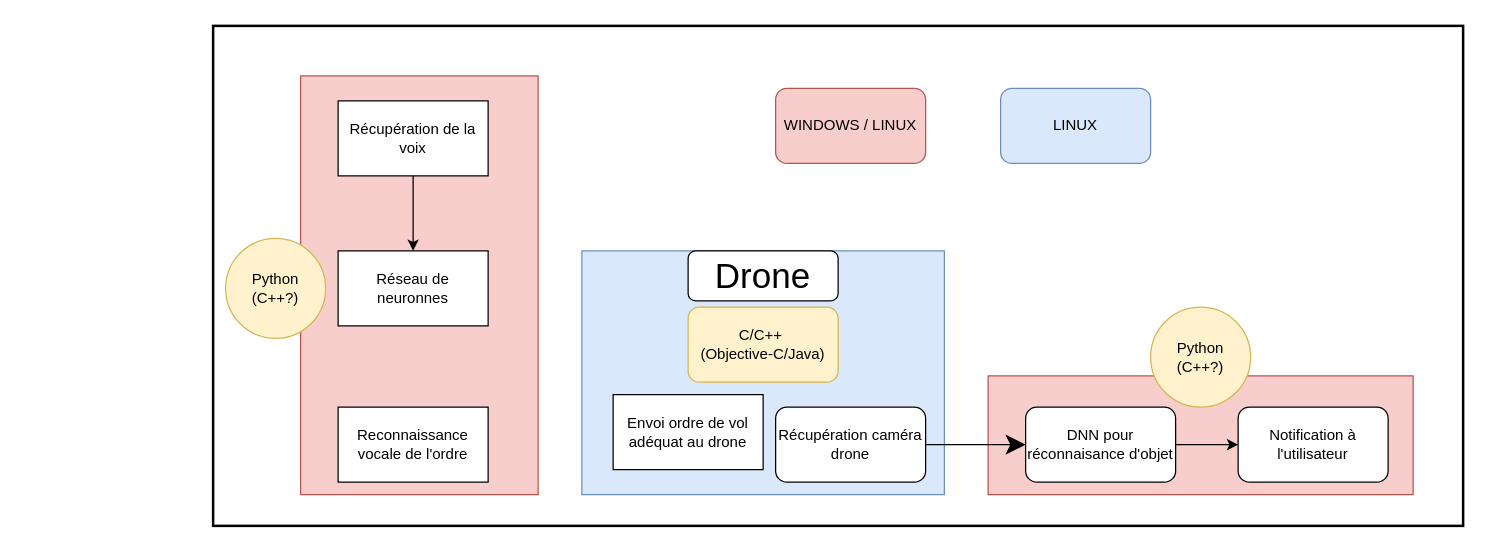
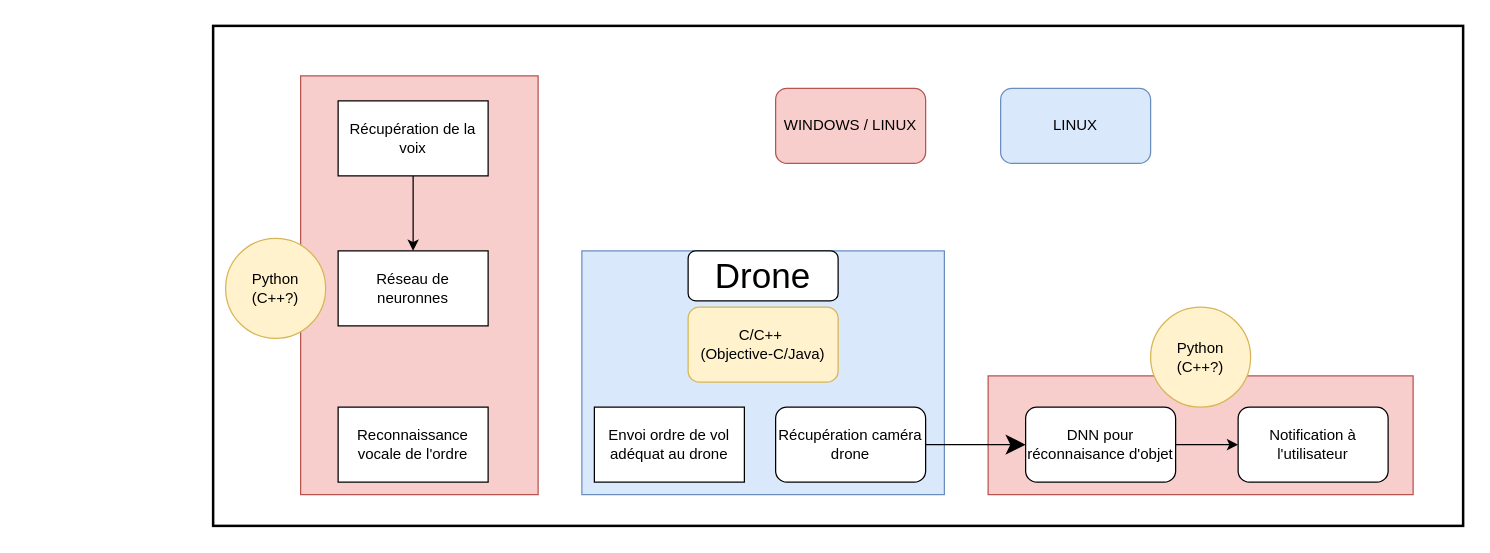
(688, 432) -> (669, 444)
